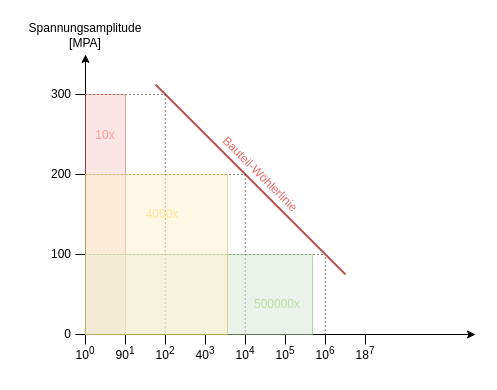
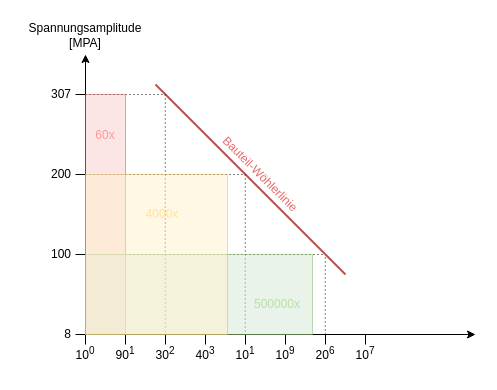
(61, 95) -> (61, 95)
(106, 136) -> (106, 136)
(68, 335) -> (68, 335)
(166, 354) -> (166, 354)
(246, 354) -> (246, 354)
(286, 354) -> (286, 354)
(326, 354) -> (326, 354)
(366, 354) -> (366, 354)
